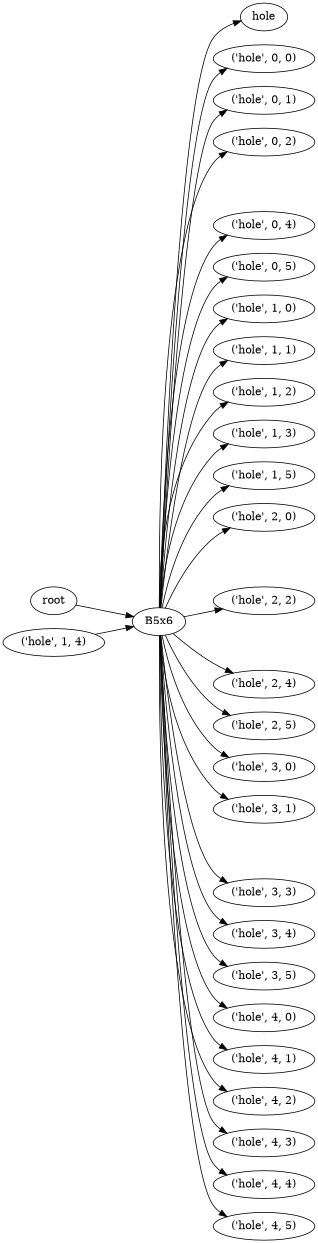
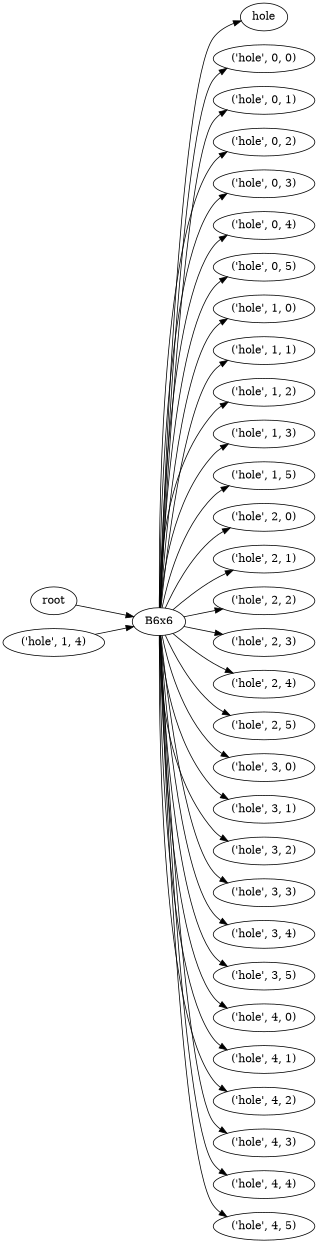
none -> (264, 184)
none -> (264, 559)
(159, 622) -> (159, 622)
none -> (264, 642)
none -> (264, 851)
